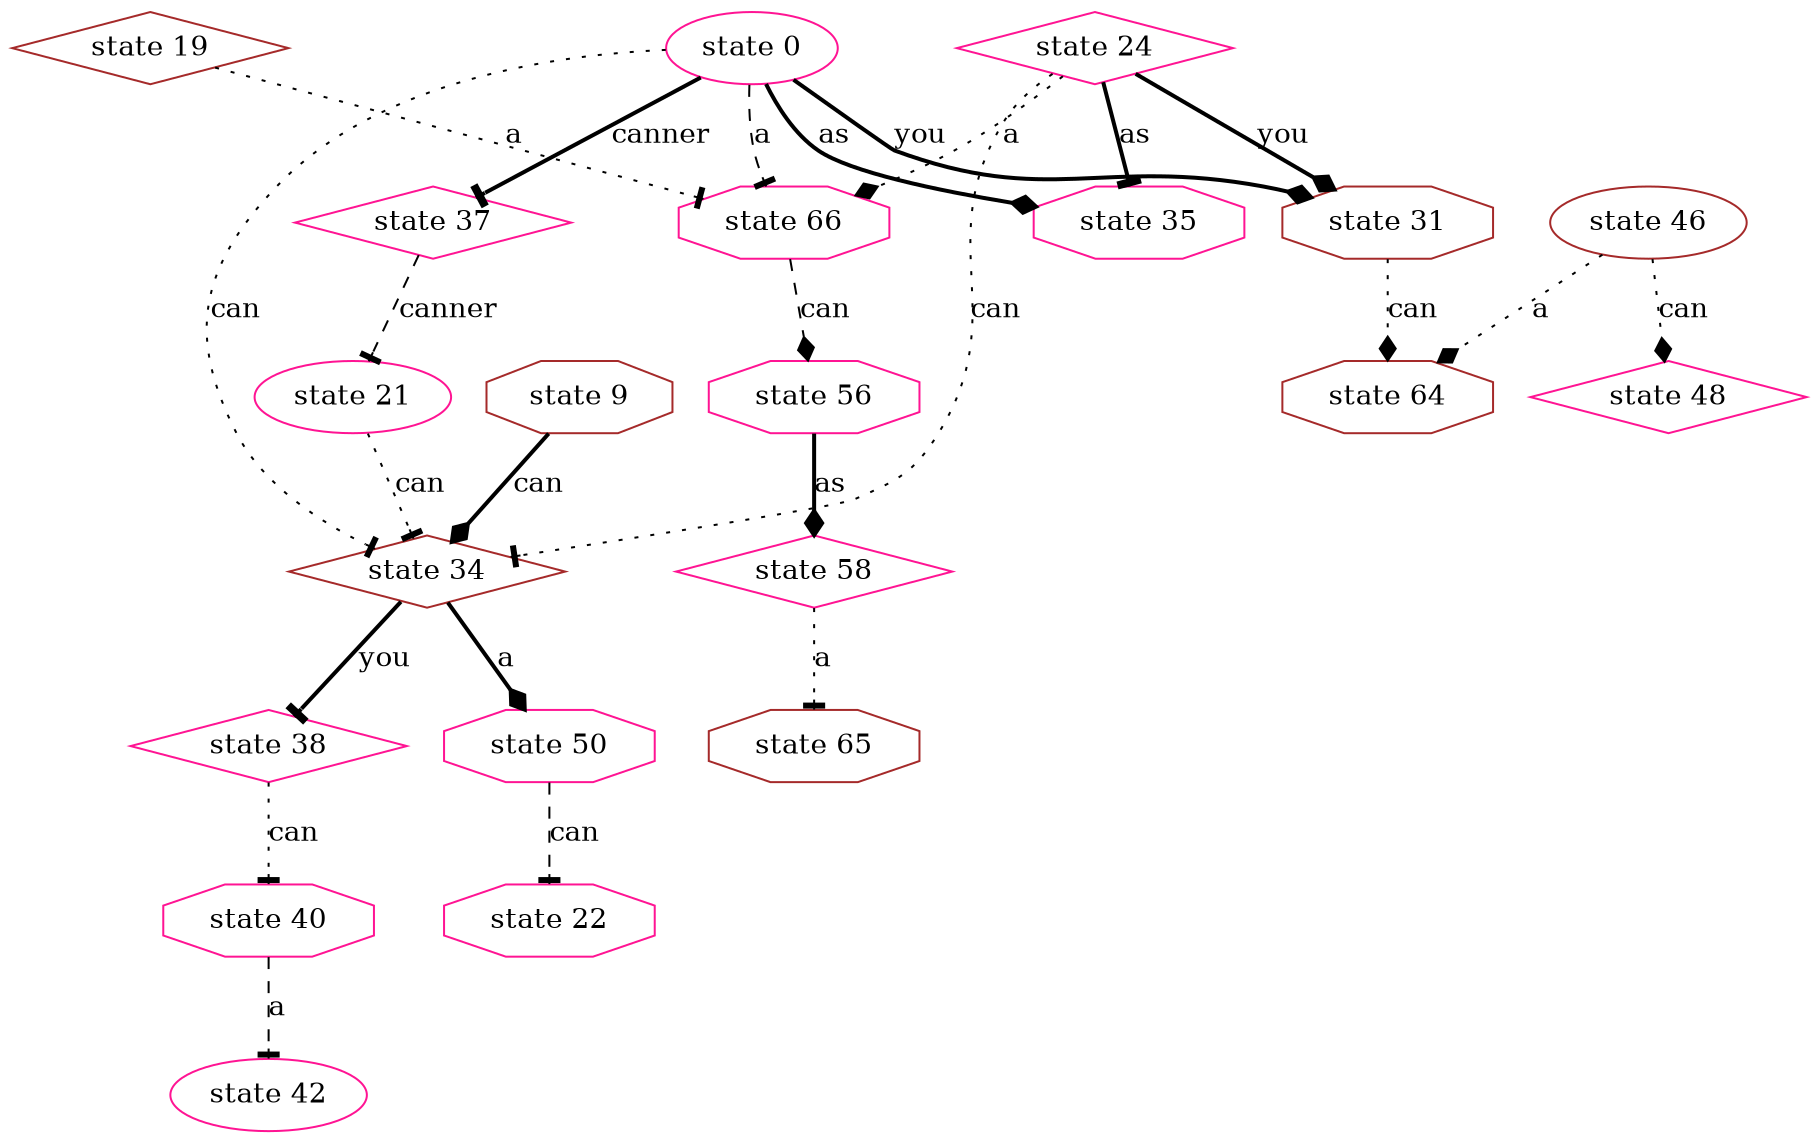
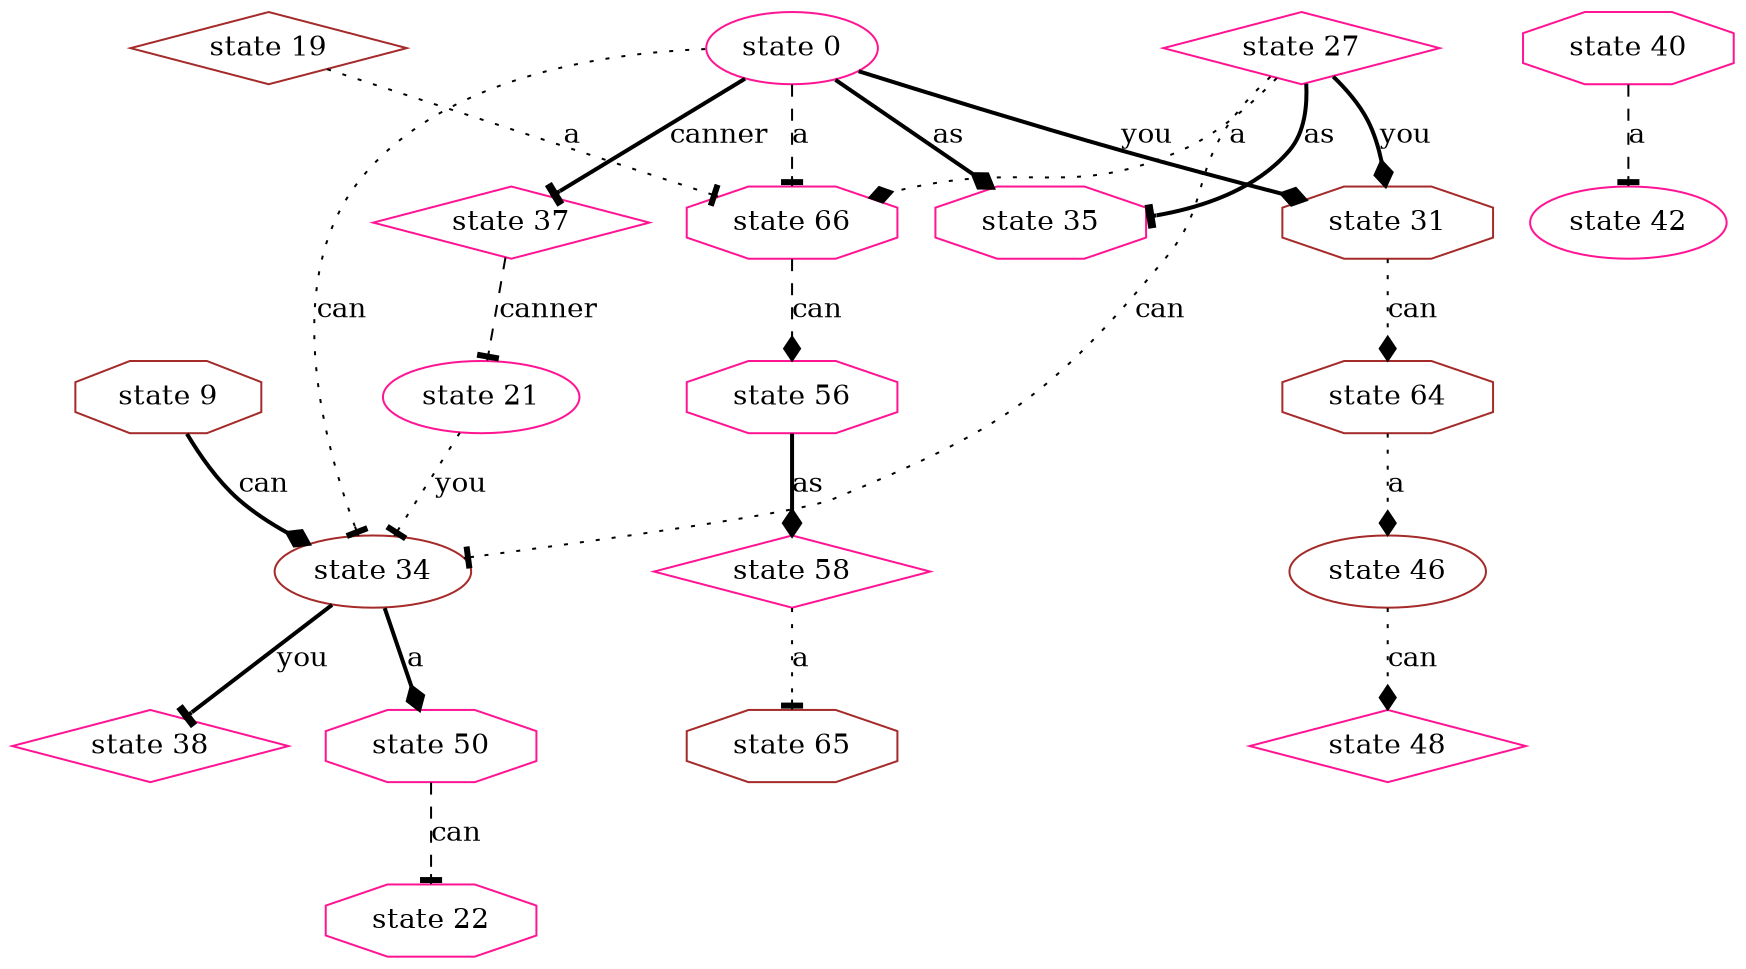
(1095, 48) -> (1301, 48)
(1530, 302) -> (1388, 472)
(420, 484) -> (461, 484)
(427, 572) -> (373, 572)
(269, 828) -> none
